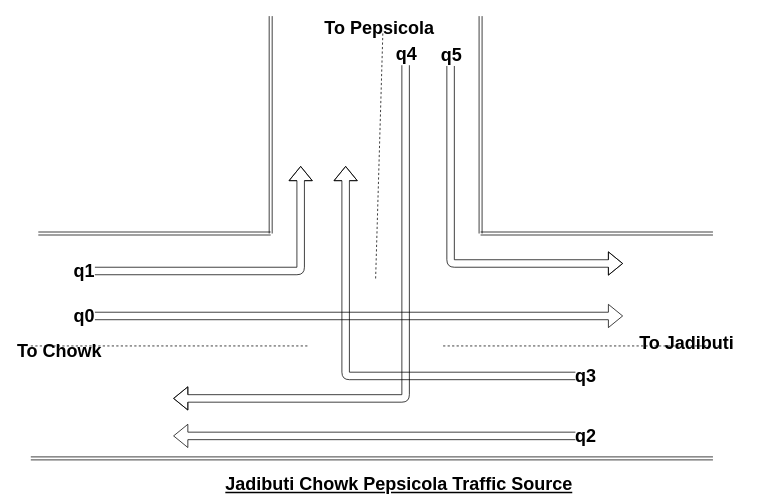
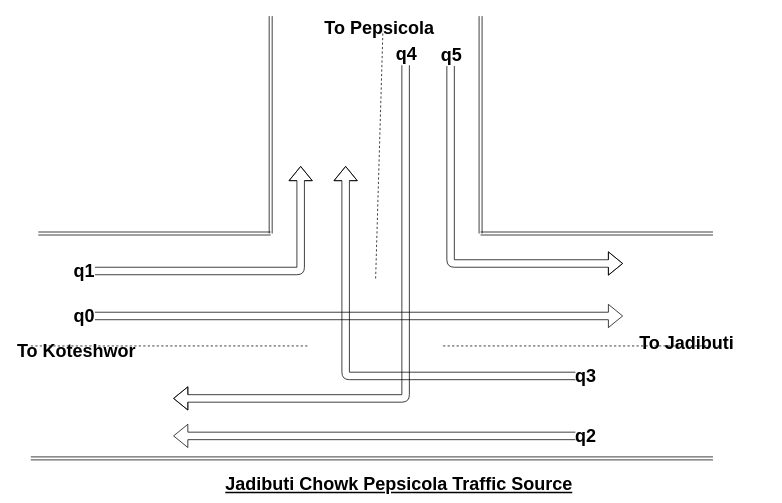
(36, 346) -> (46, 346)
